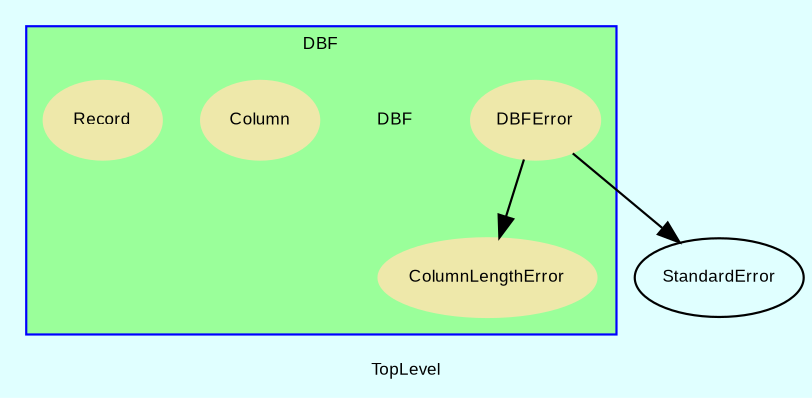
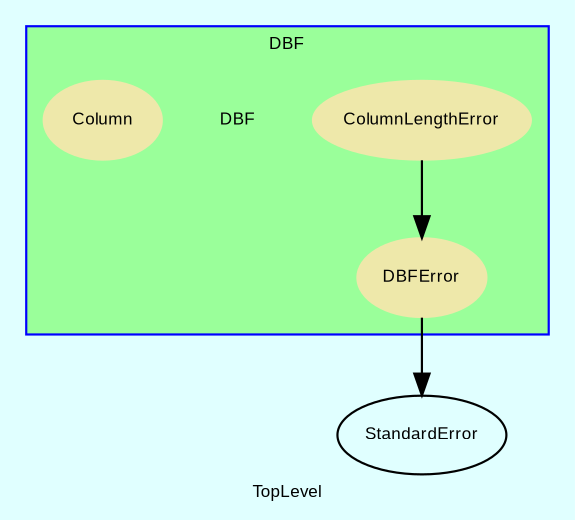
(103, 120) -> none
(515, 188) -> (422, 188)
